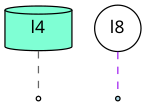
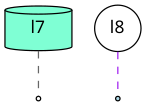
(38, 28) -> (38, 28)
